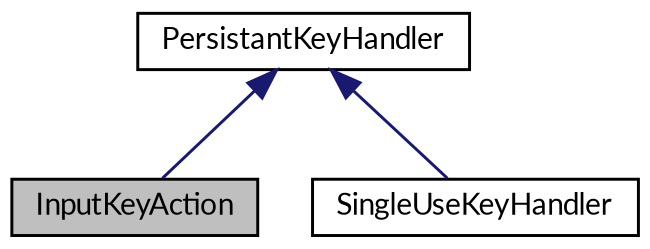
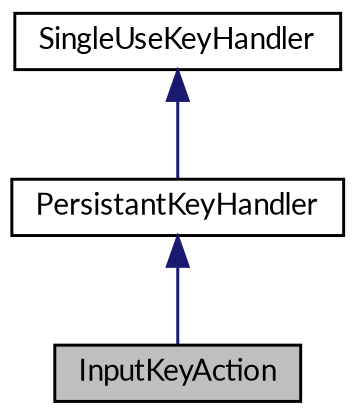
(401, 135) -> (178, 140)
